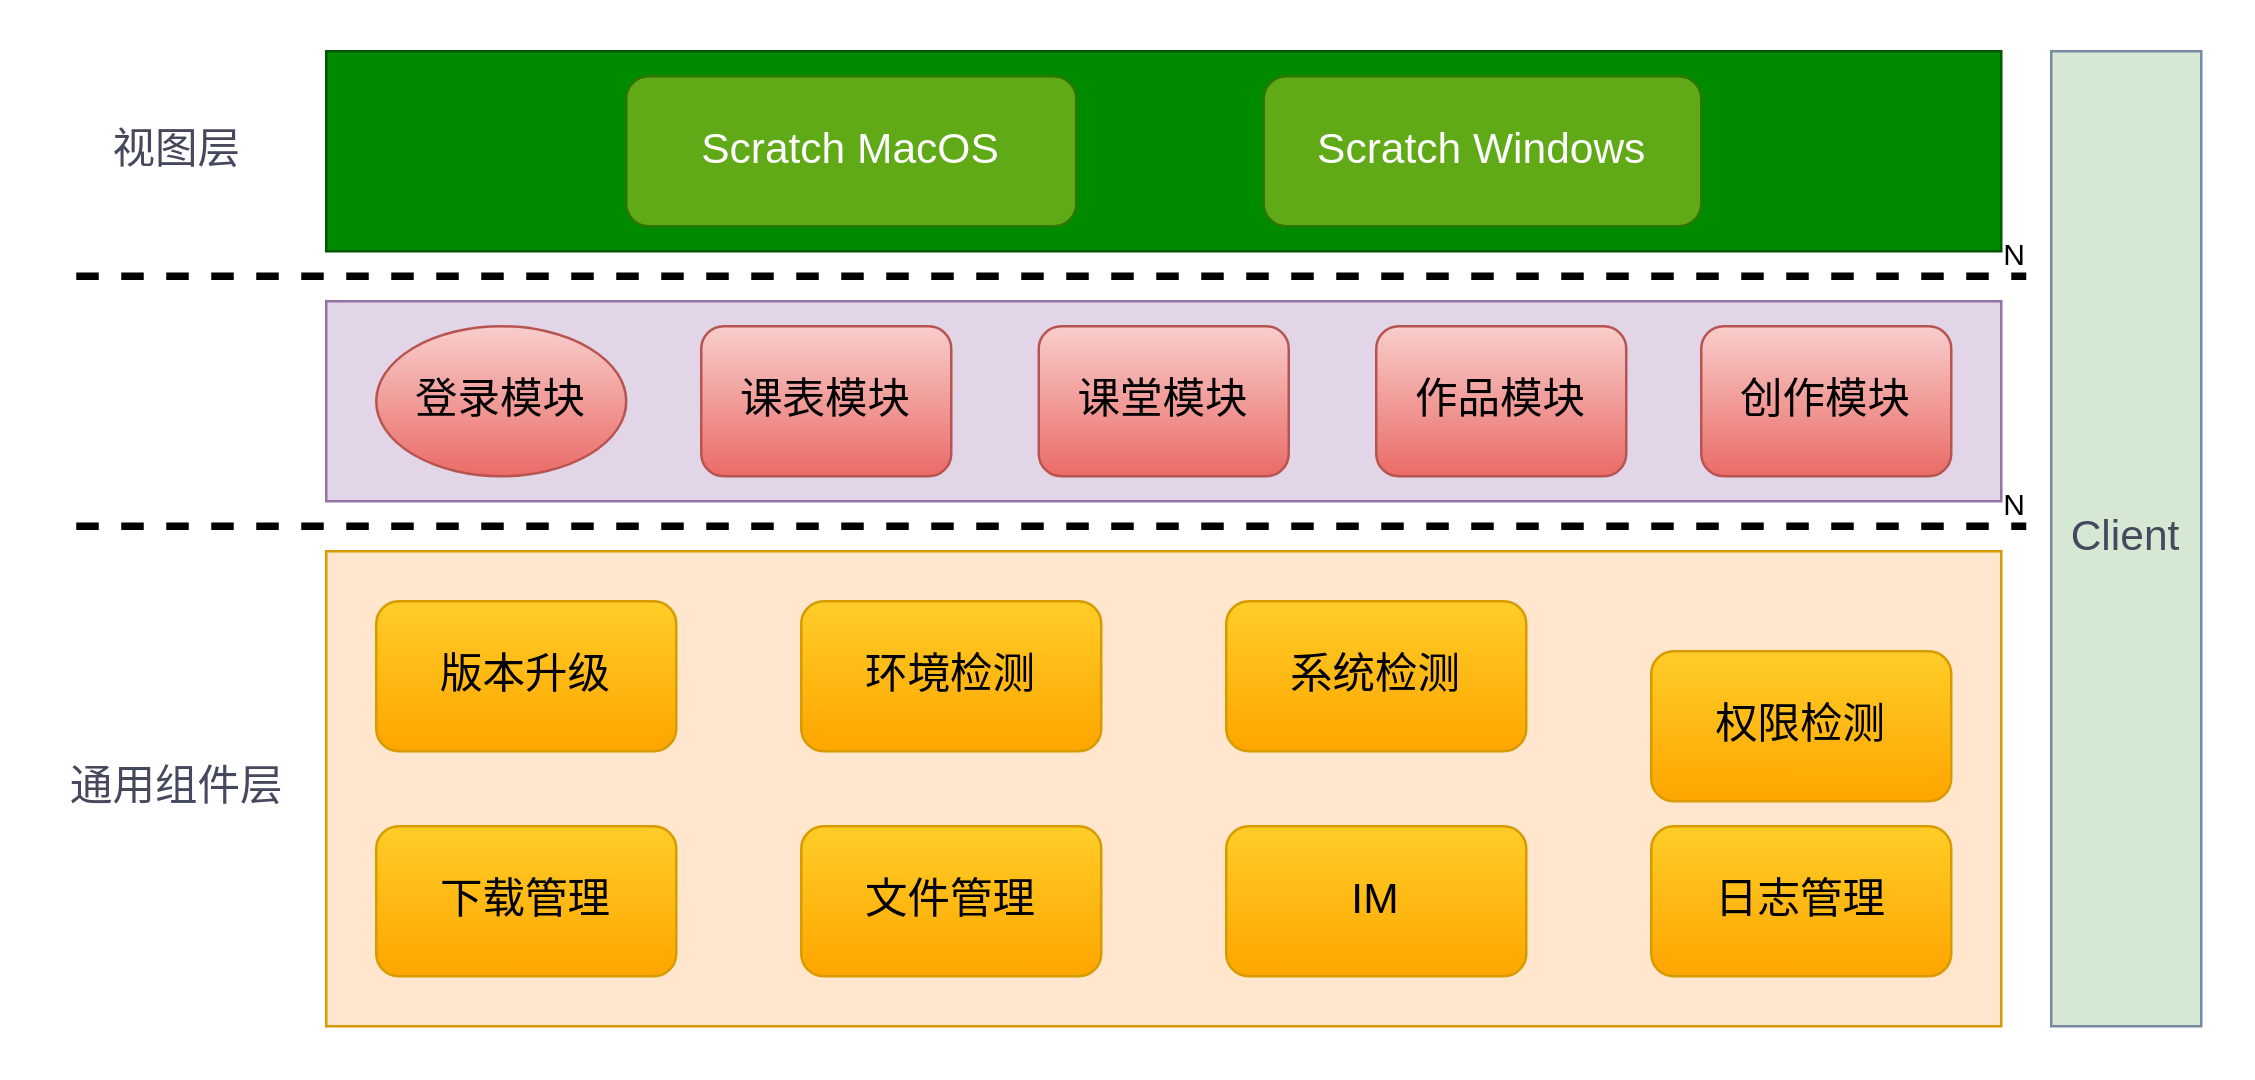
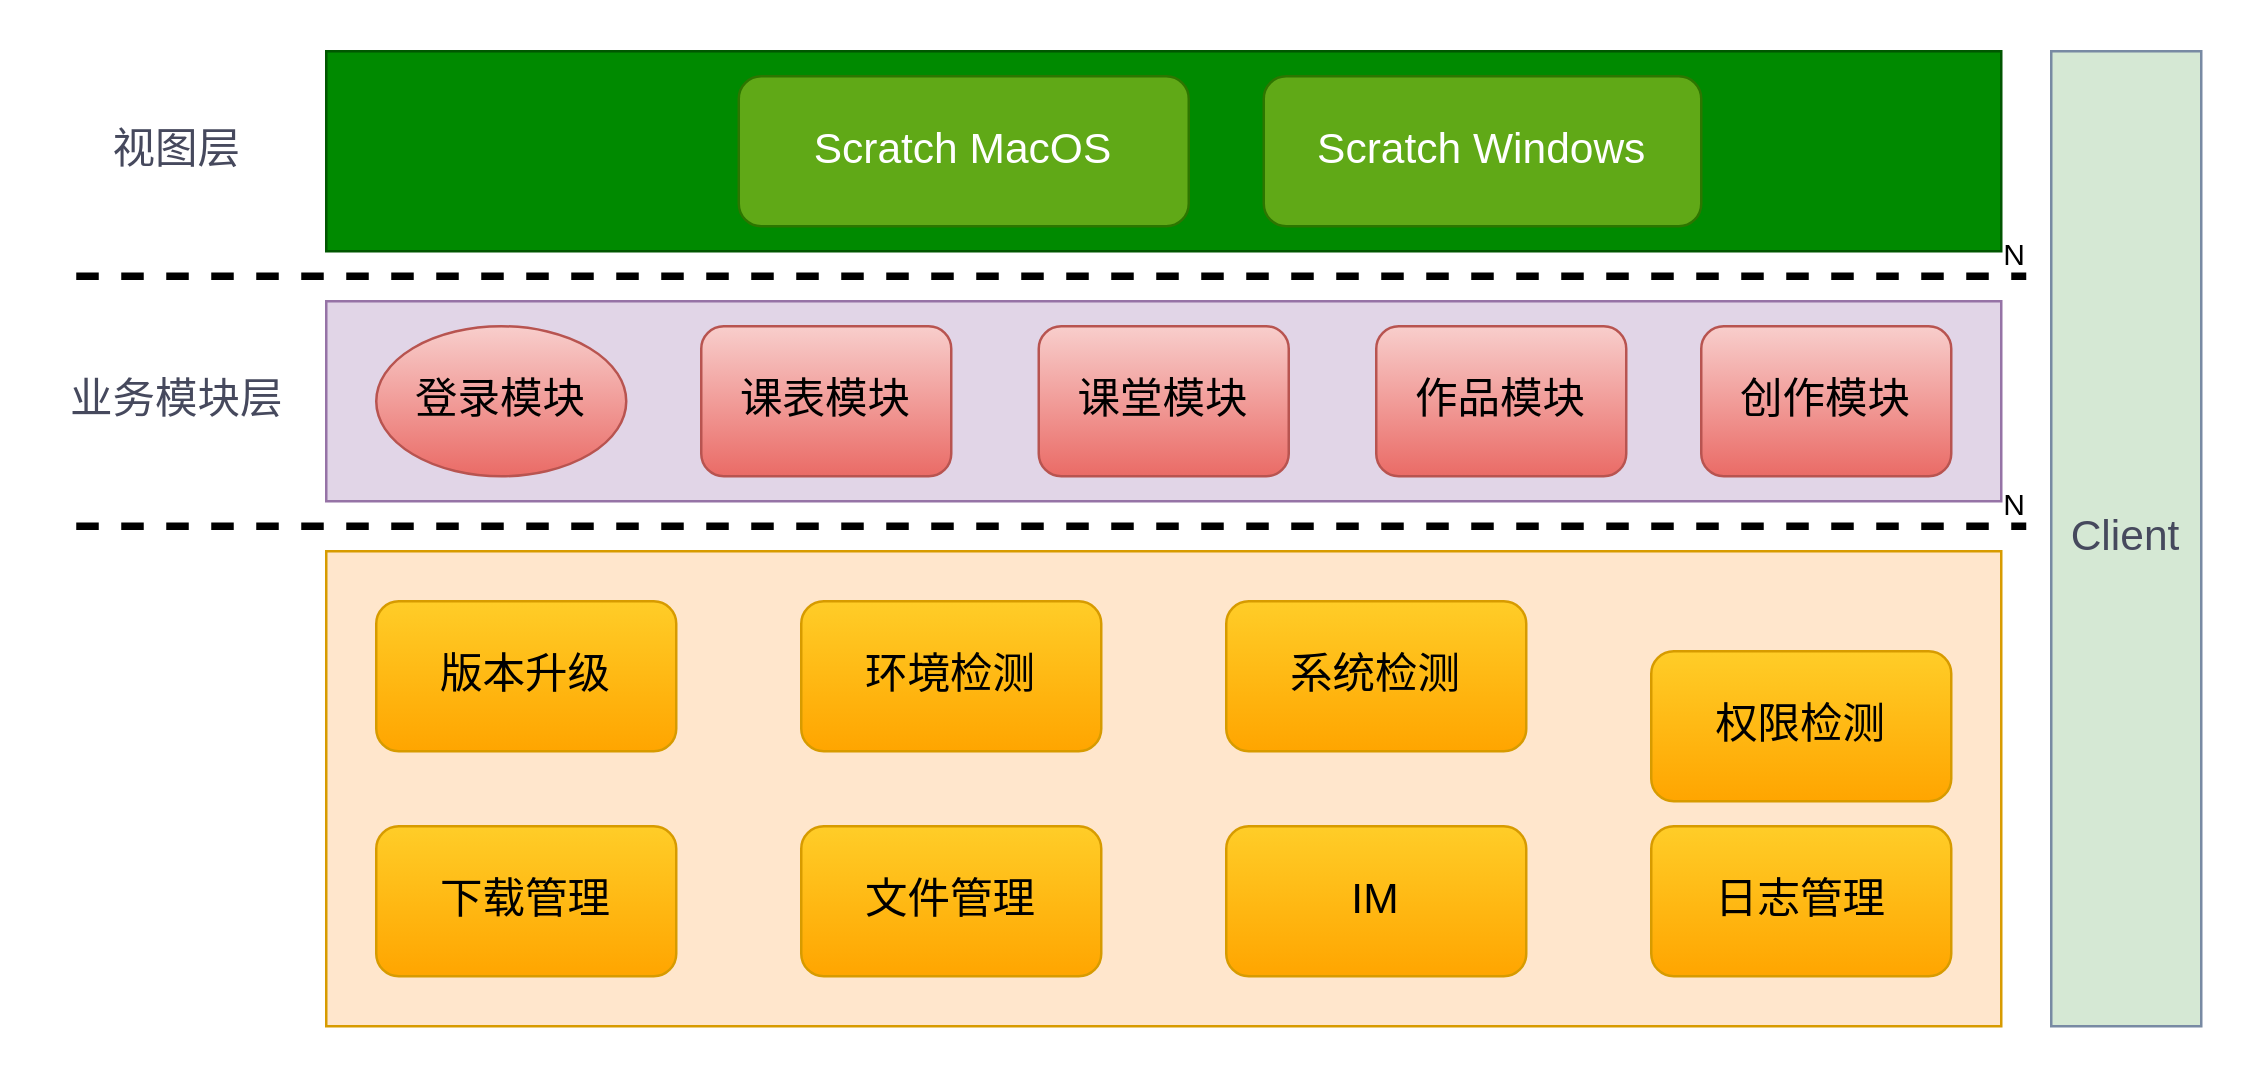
(851, 151) -> (964, 151)
none -> (176, 401)
(176, 789) -> none
